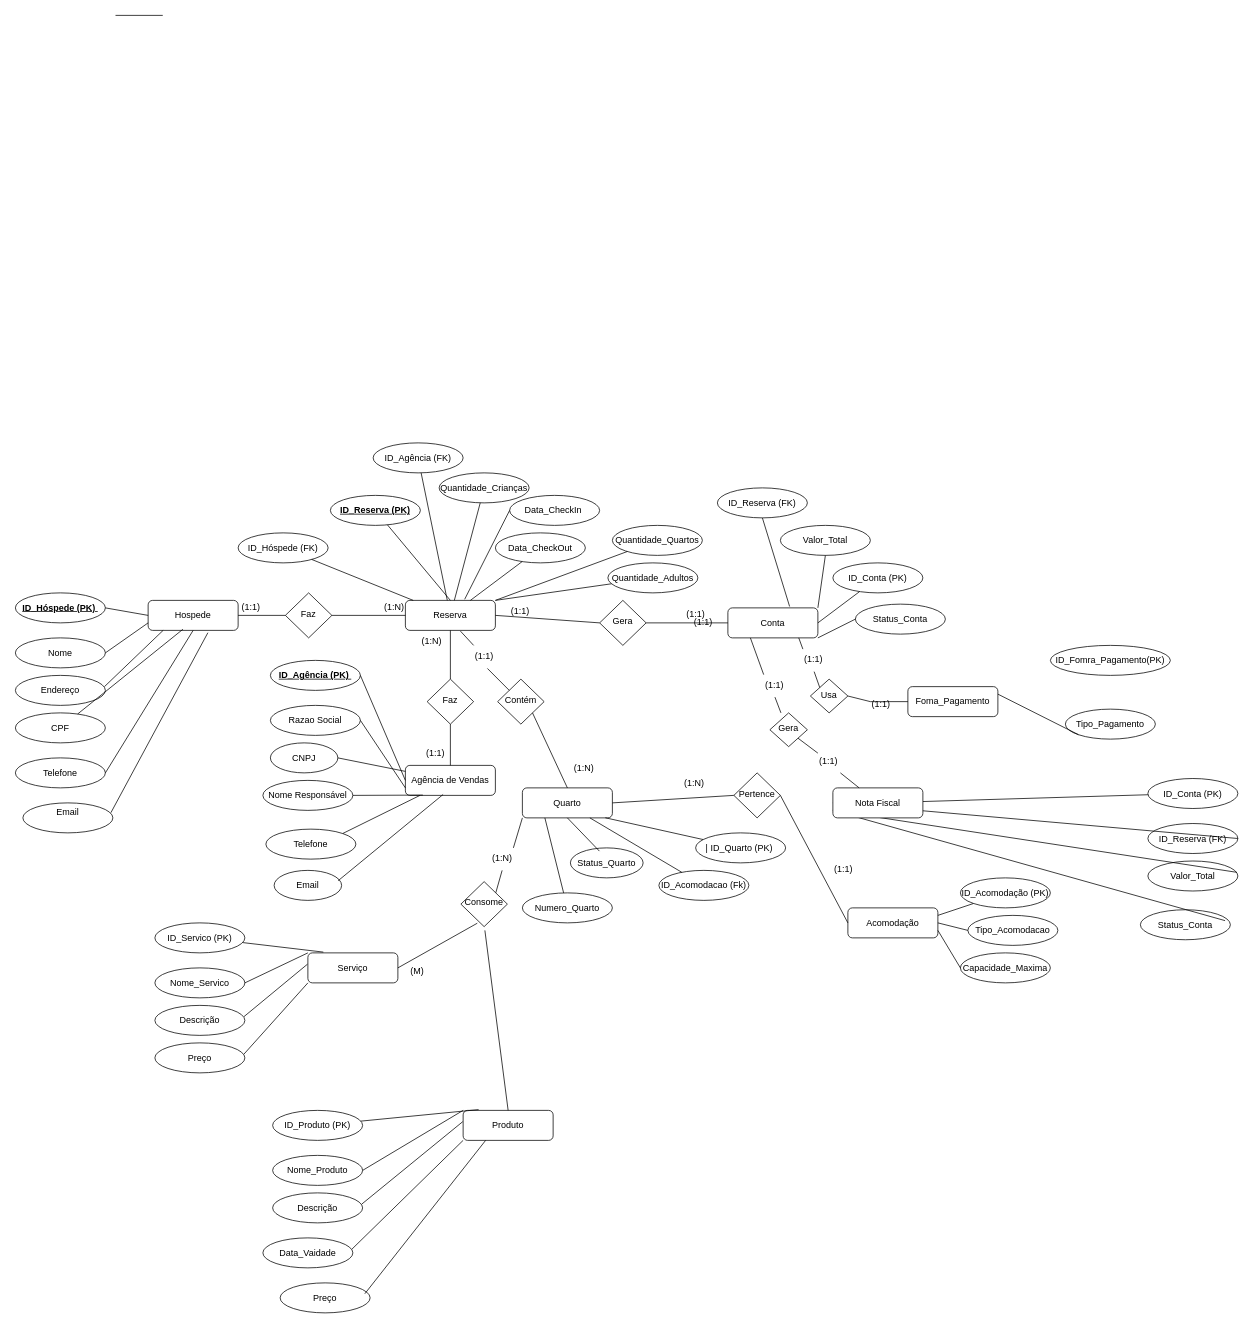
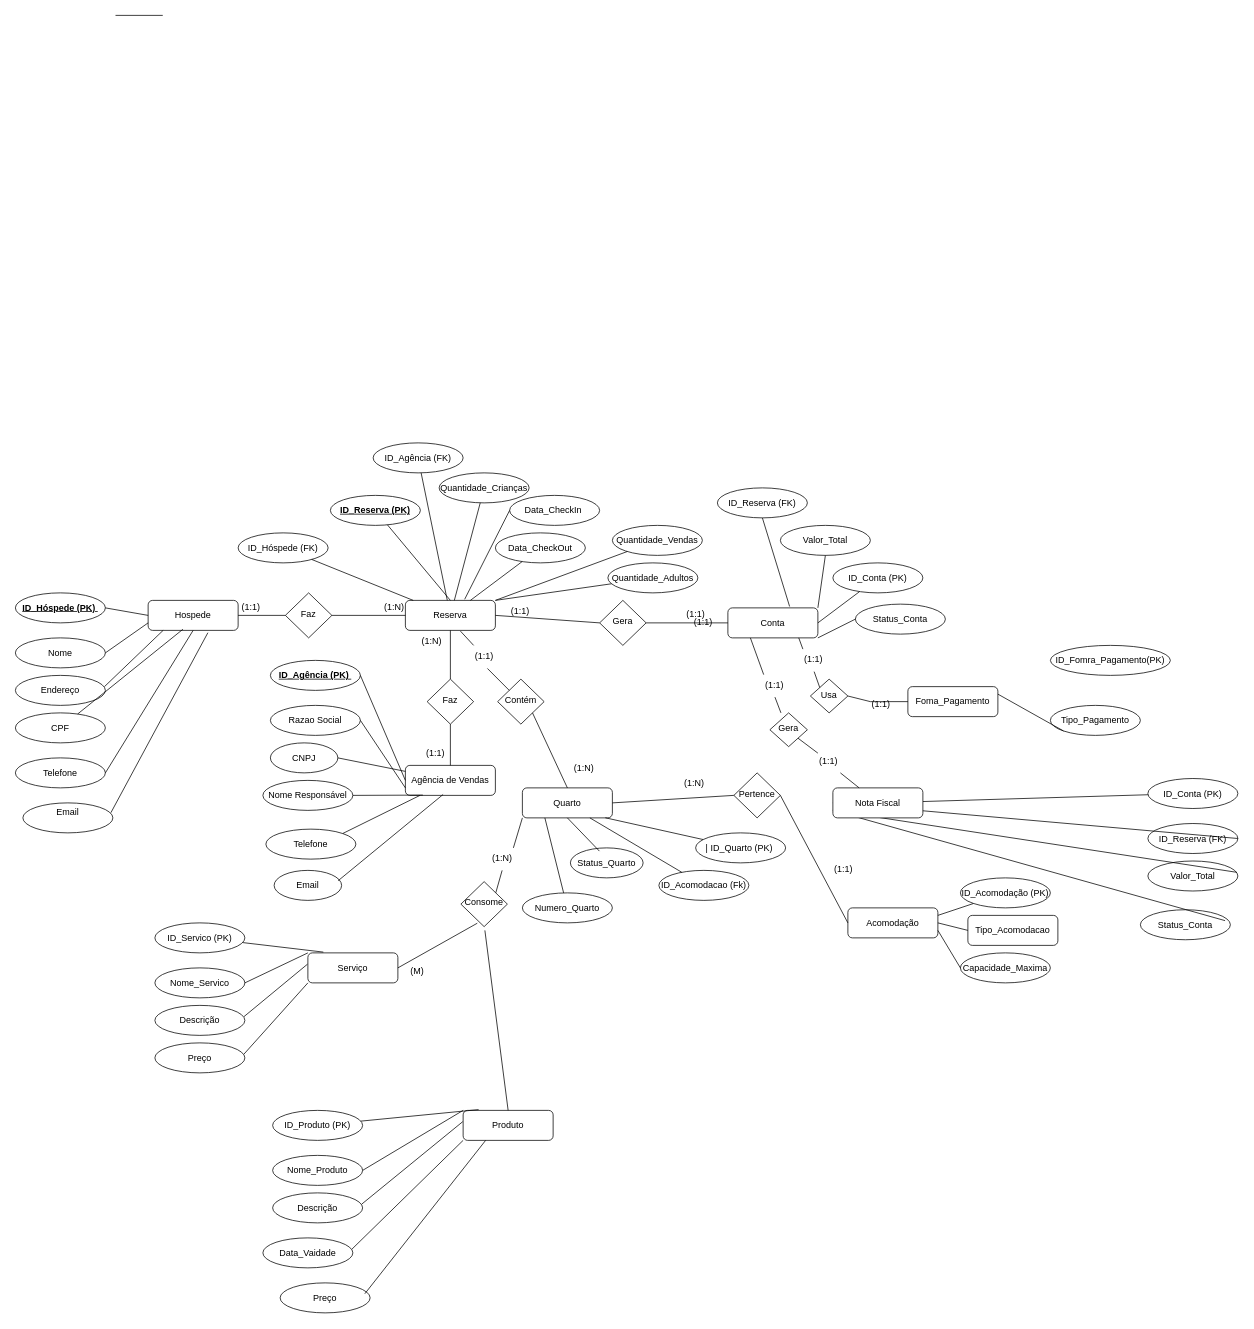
(657, 540) -> (657, 540)
(1110, 724) -> (1095, 720)
(1013, 930) -> (1013, 930)
